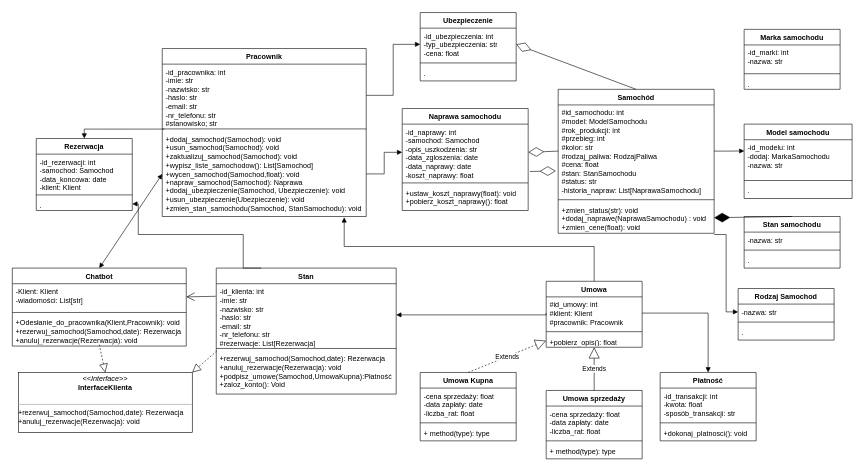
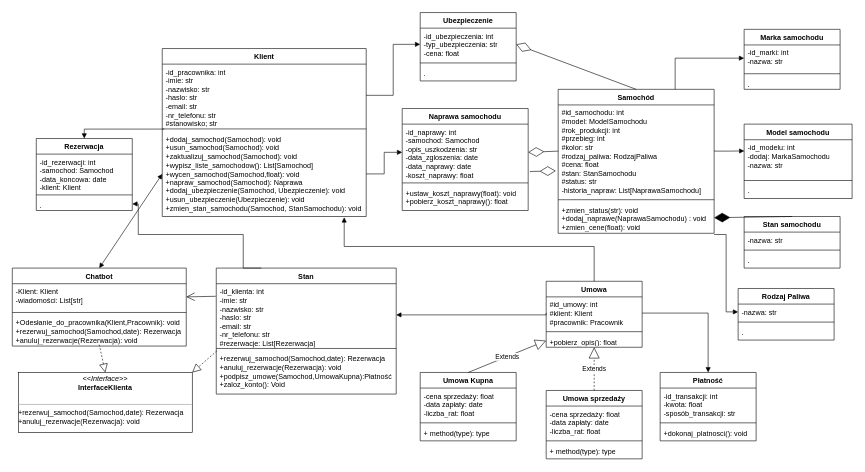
(264, 57) -> (264, 57)
none -> (675, 58)
(786, 297) -> (786, 297)
(482, 367) -> (482, 367)
(594, 374) -> (594, 374)
